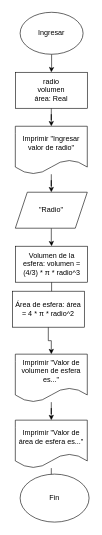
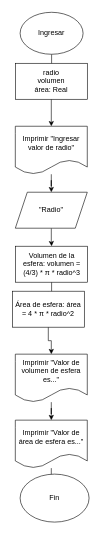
(51, 90) -> (51, 81)
